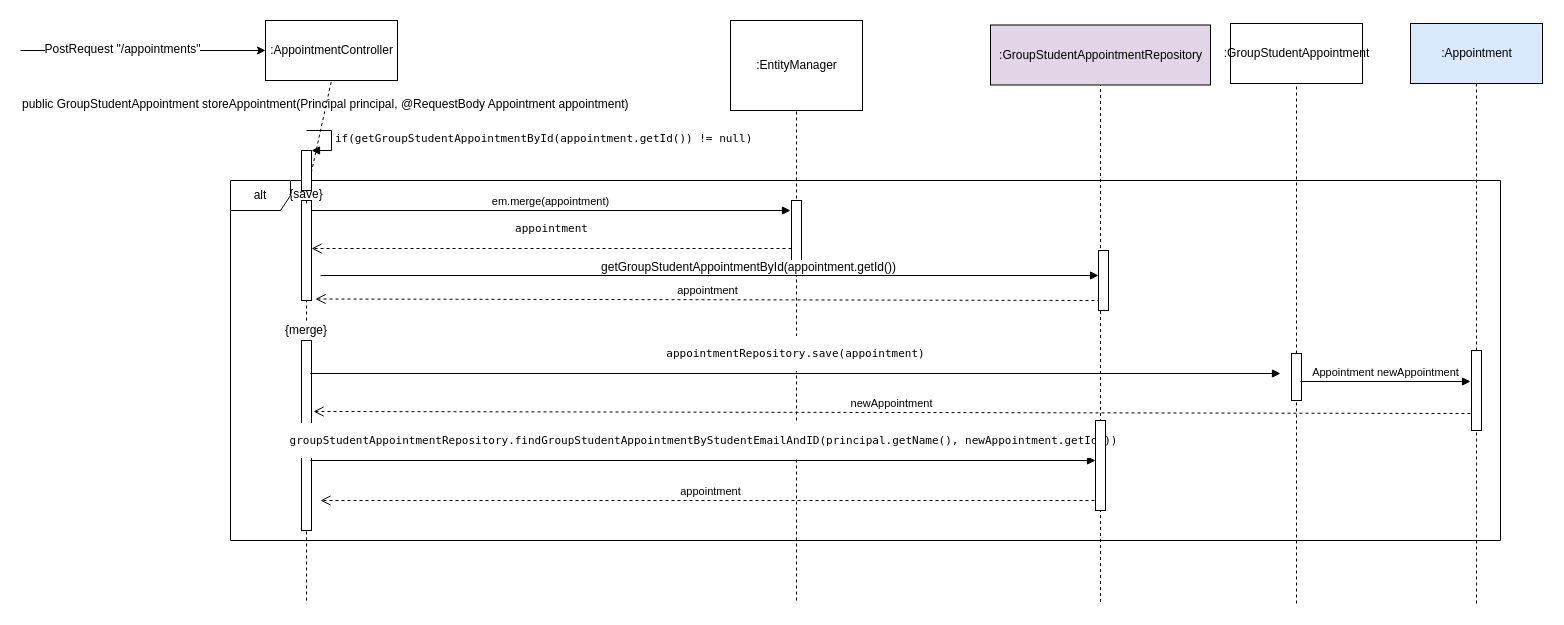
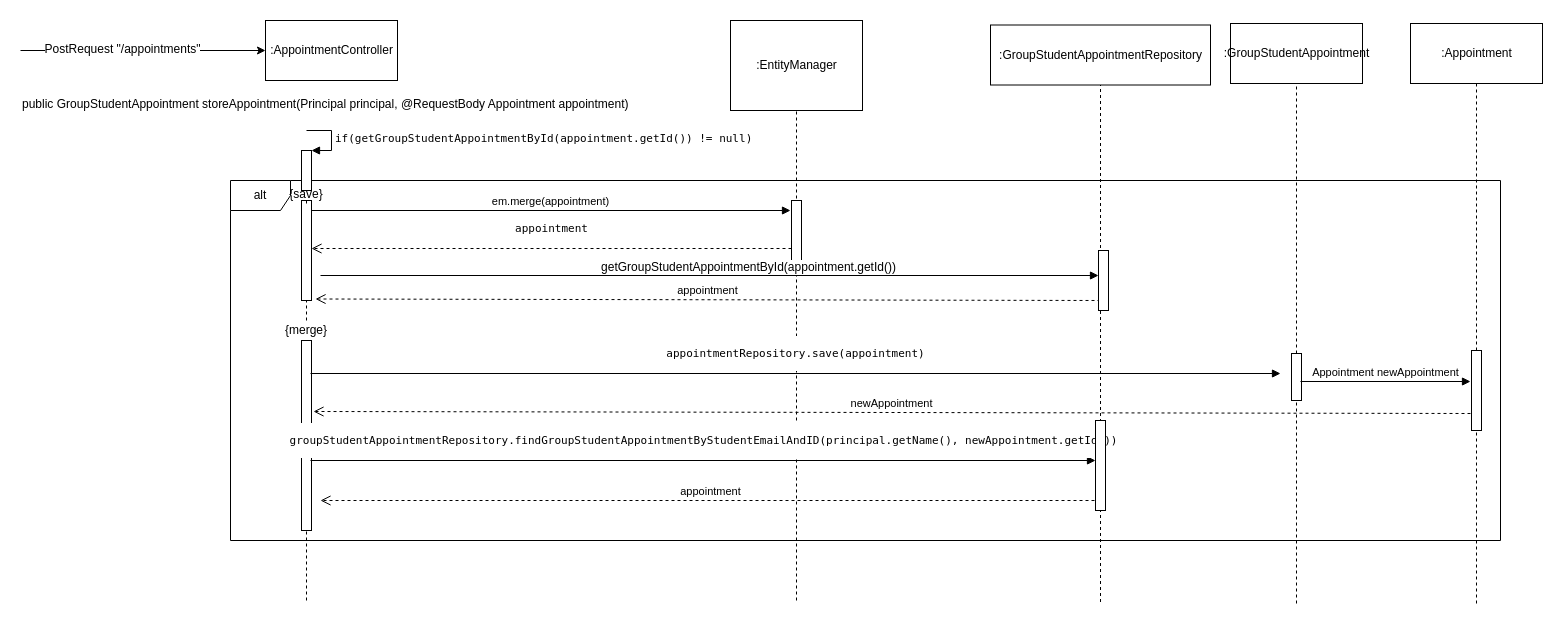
(1477, 54) -> (1477, 54)
(1101, 55) -> (1101, 55)
(322, 125) -> none
